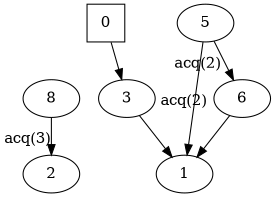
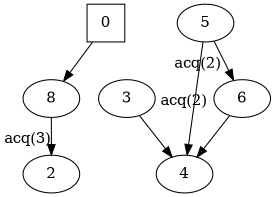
(115, 56) -> (81, 57)
(185, 174) -> (185, 174)
